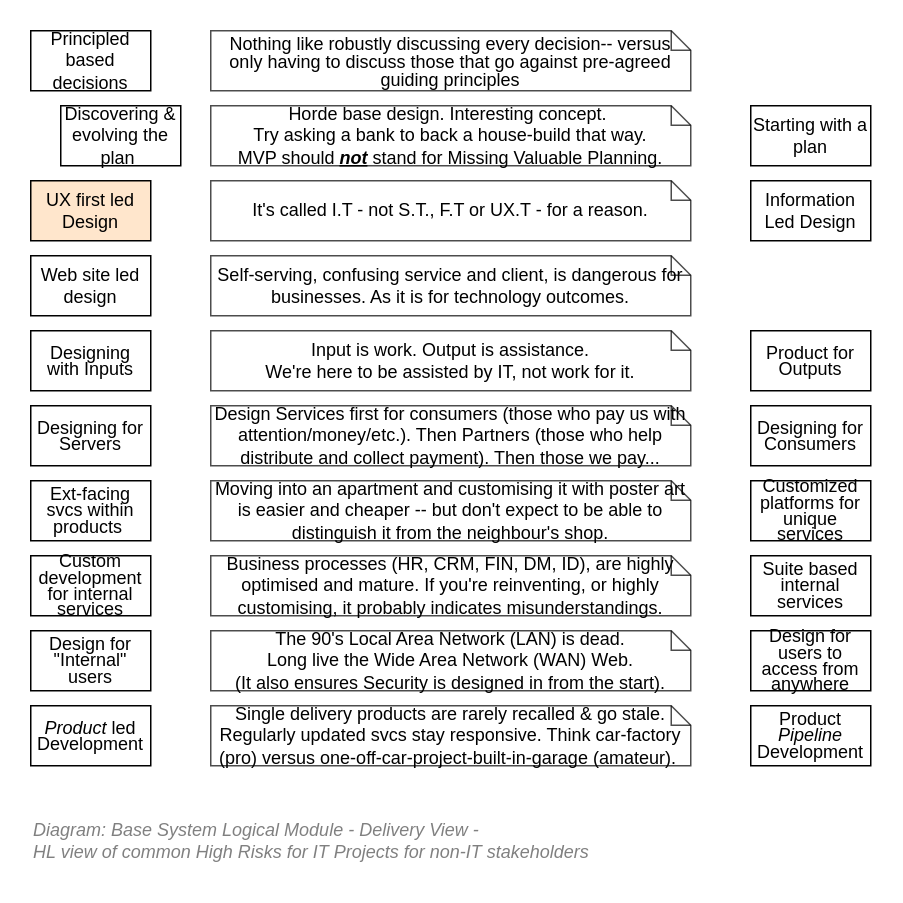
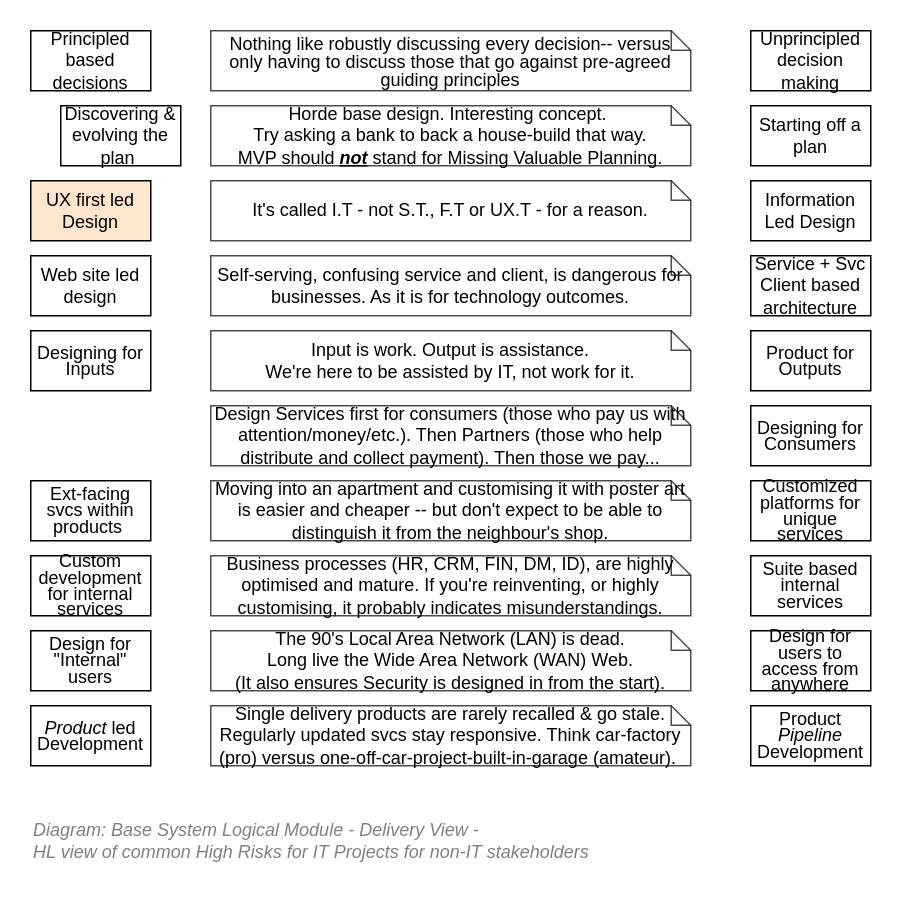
none -> (811, 61)
(811, 136) -> (811, 136)
none -> (811, 286)
(91, 361) -> (91, 361)
(91, 436) -> none
